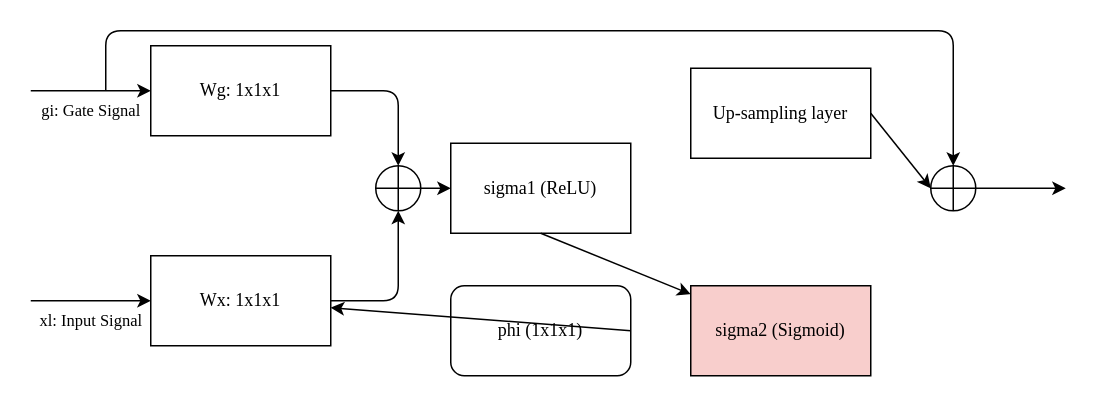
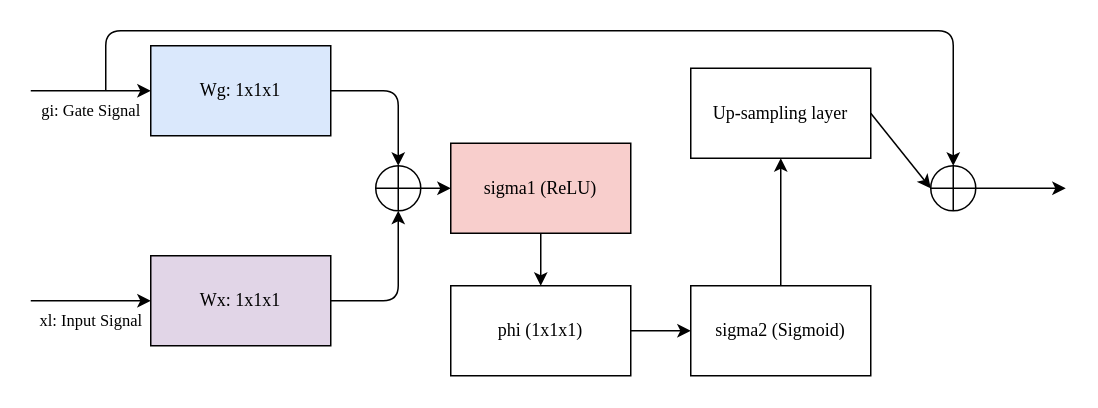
(241, 91) -> (241, 91)
(541, 188) -> (541, 188)
none -> (781, 227)
(611, 262) -> (541, 255)
(241, 301) -> (241, 301)
(486, 320) -> (656, 331)
(541, 331) -> (541, 331)
(781, 331) -> (781, 331)
